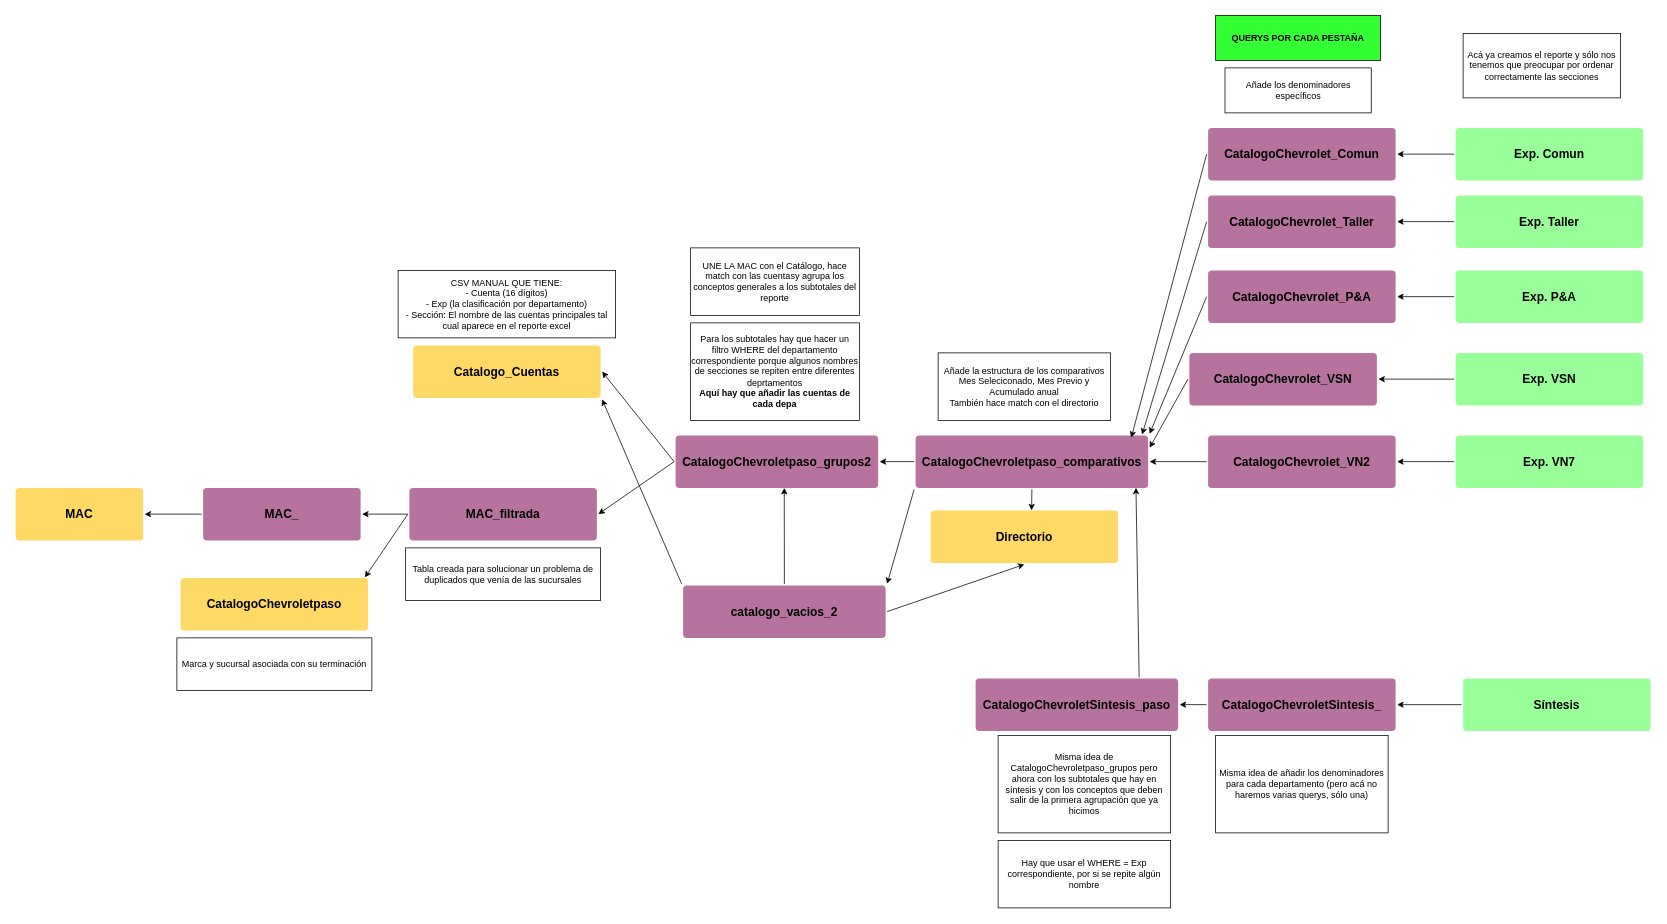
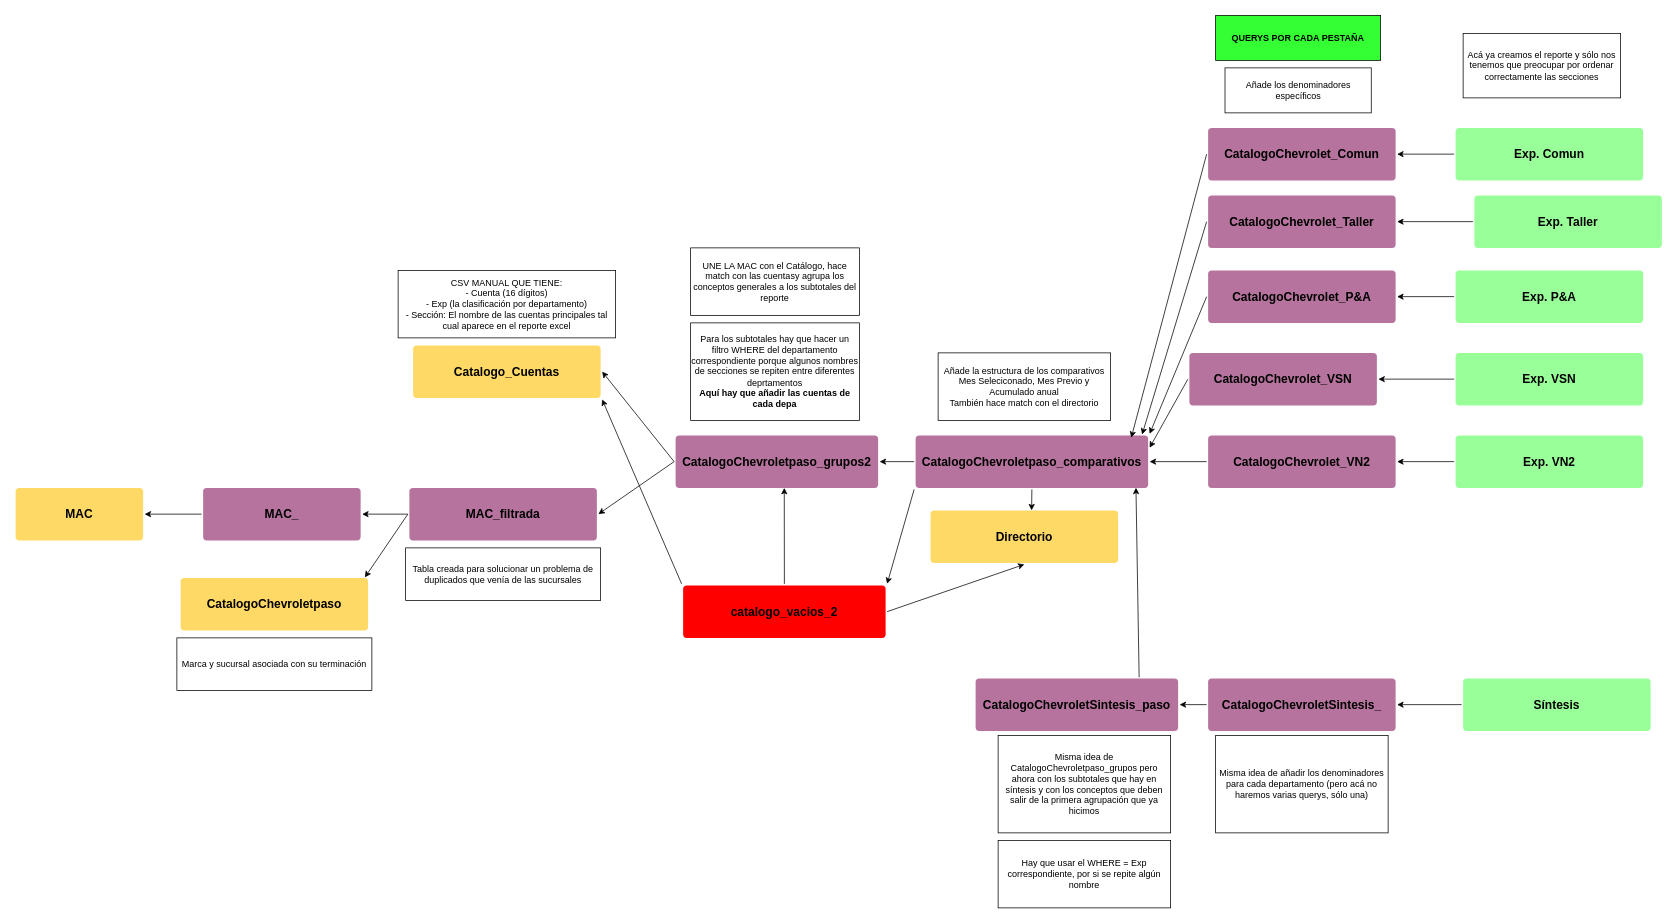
(1549, 222) -> (1568, 222)
(1549, 462) -> (1549, 462)
(784, 612) -> (784, 612)
